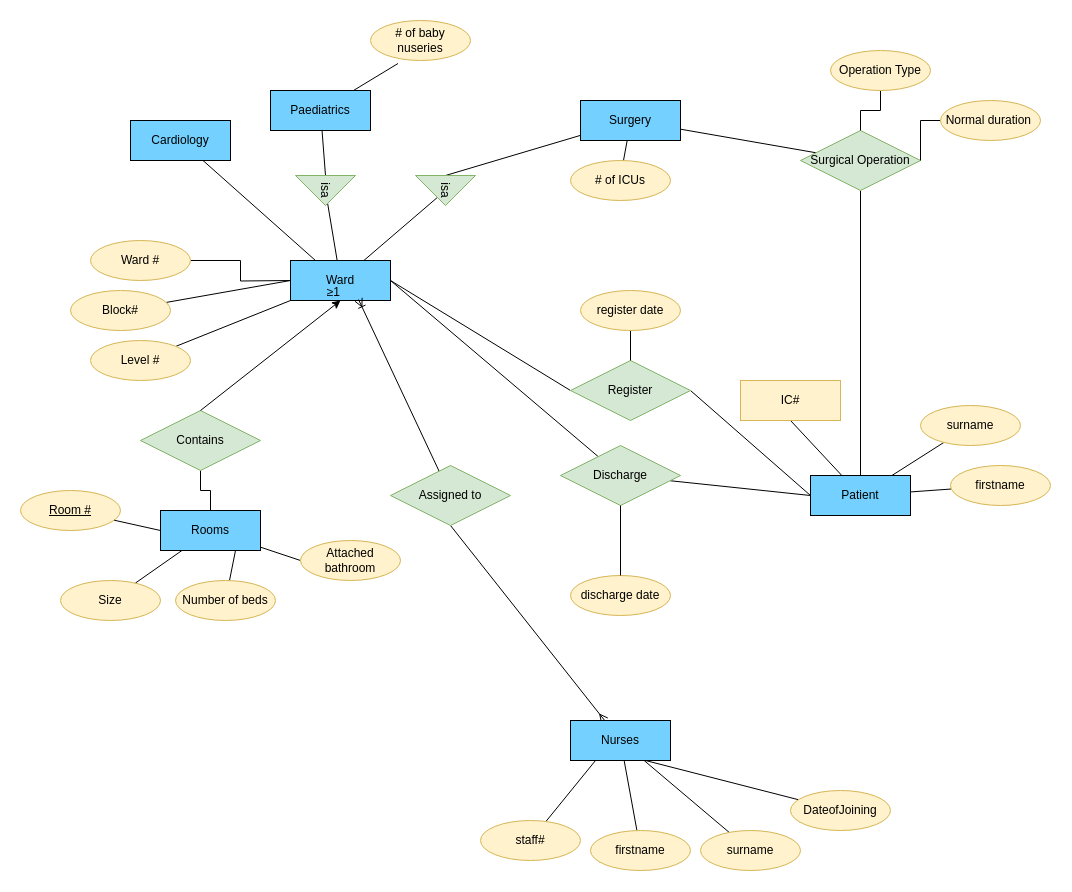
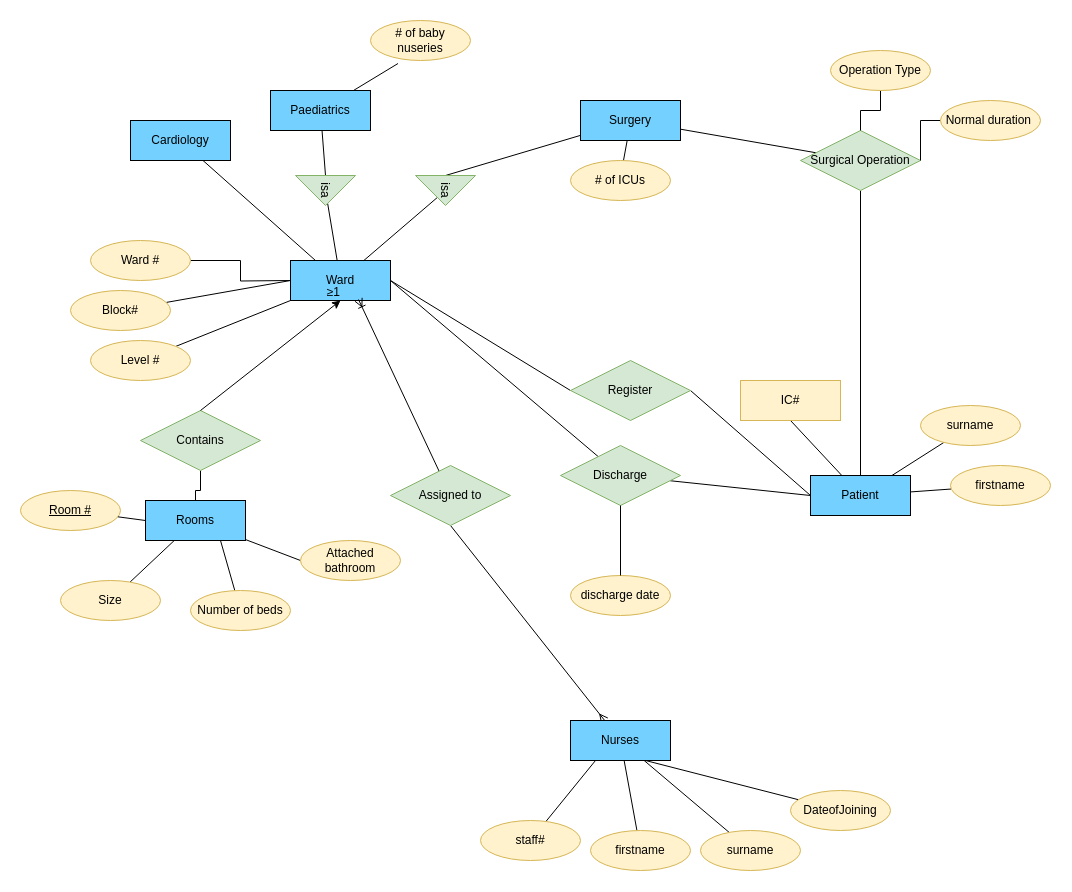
(631, 311) -> none
(631, 346) -> none
(211, 531) -> (196, 521)
(226, 601) -> (241, 611)
